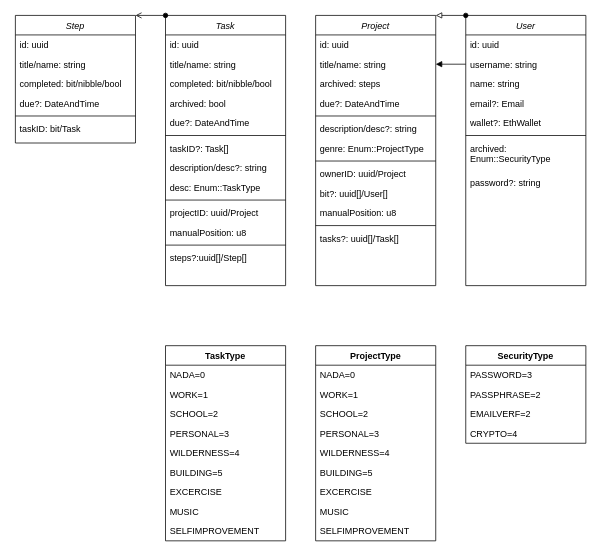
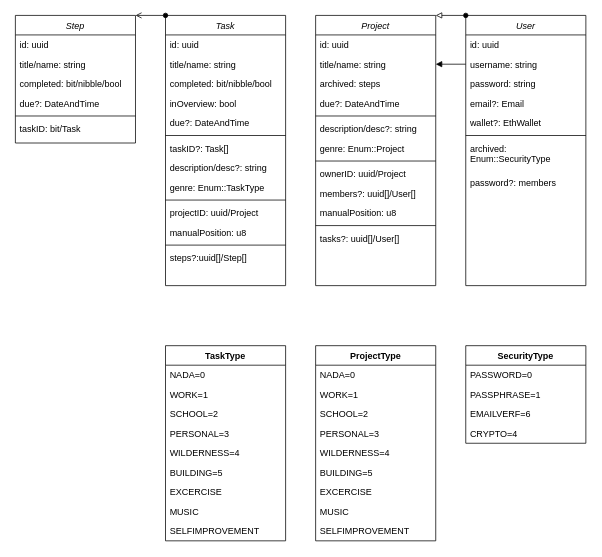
(496, 84) -> (506, 84)
(200, 104) -> (204, 104)
(375, 149) -> (365, 149)
(509, 183) -> (513, 183)
(215, 188) -> (218, 188)
(363, 194) -> (374, 194)
(369, 239) -> (369, 239)
(495, 375) -> (495, 375)
(500, 395) -> (500, 395)
(497, 414) -> (497, 414)
